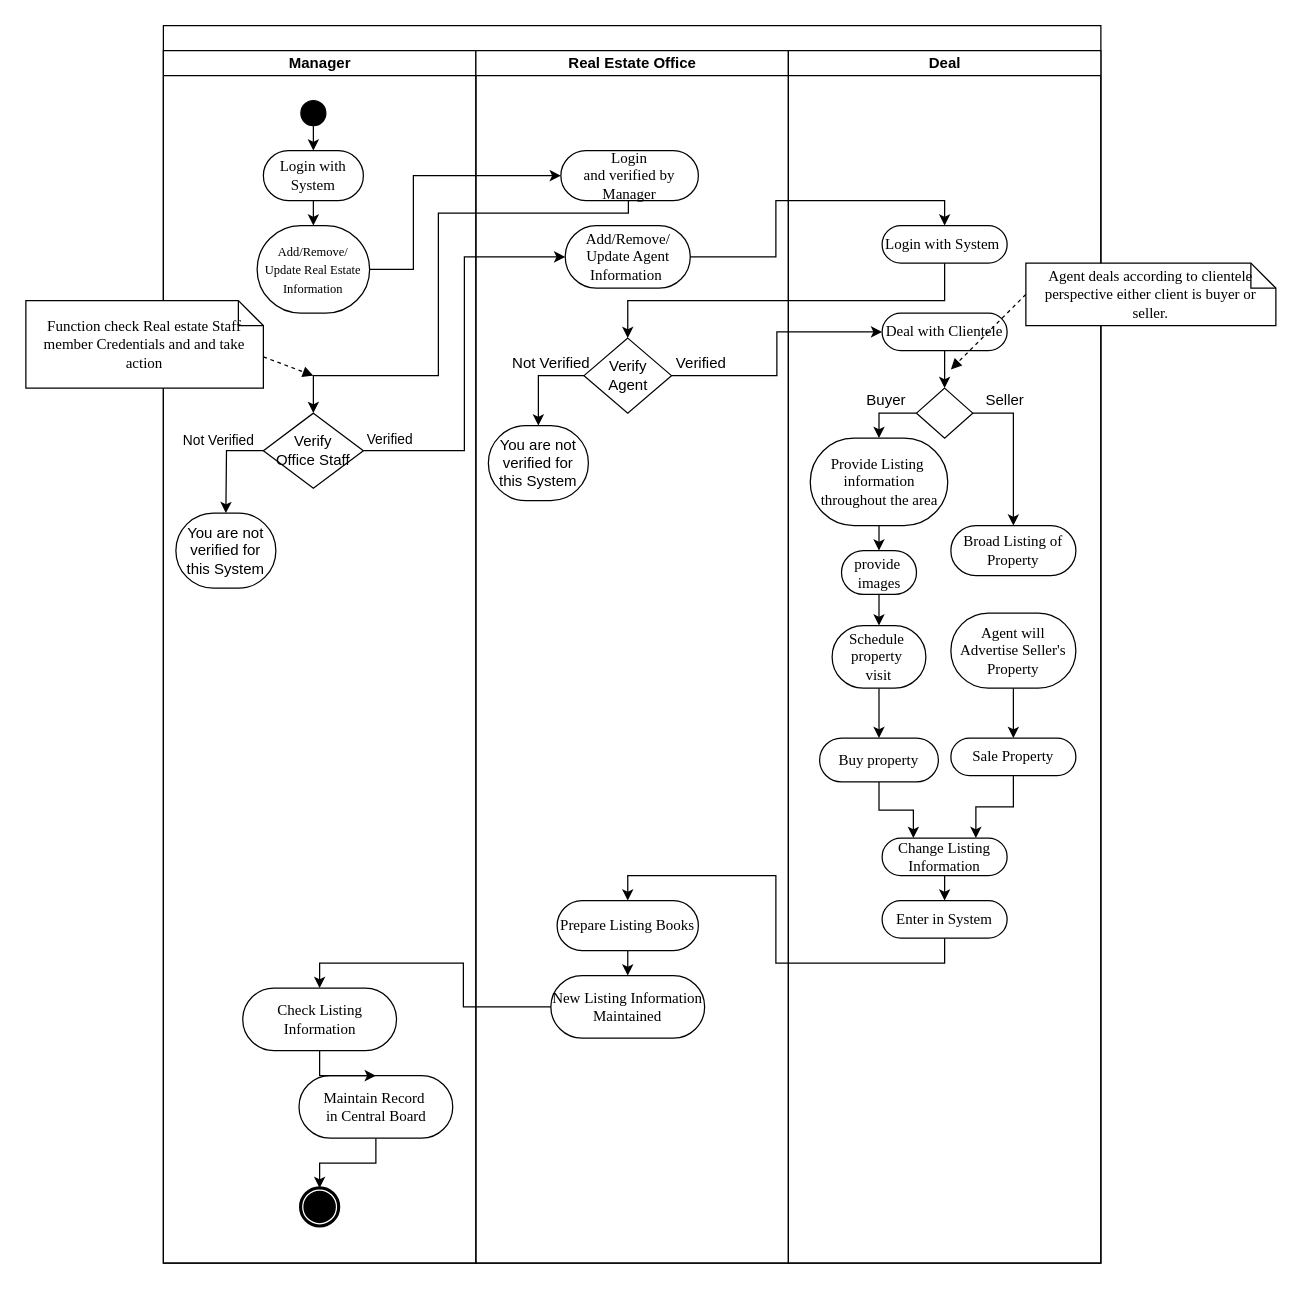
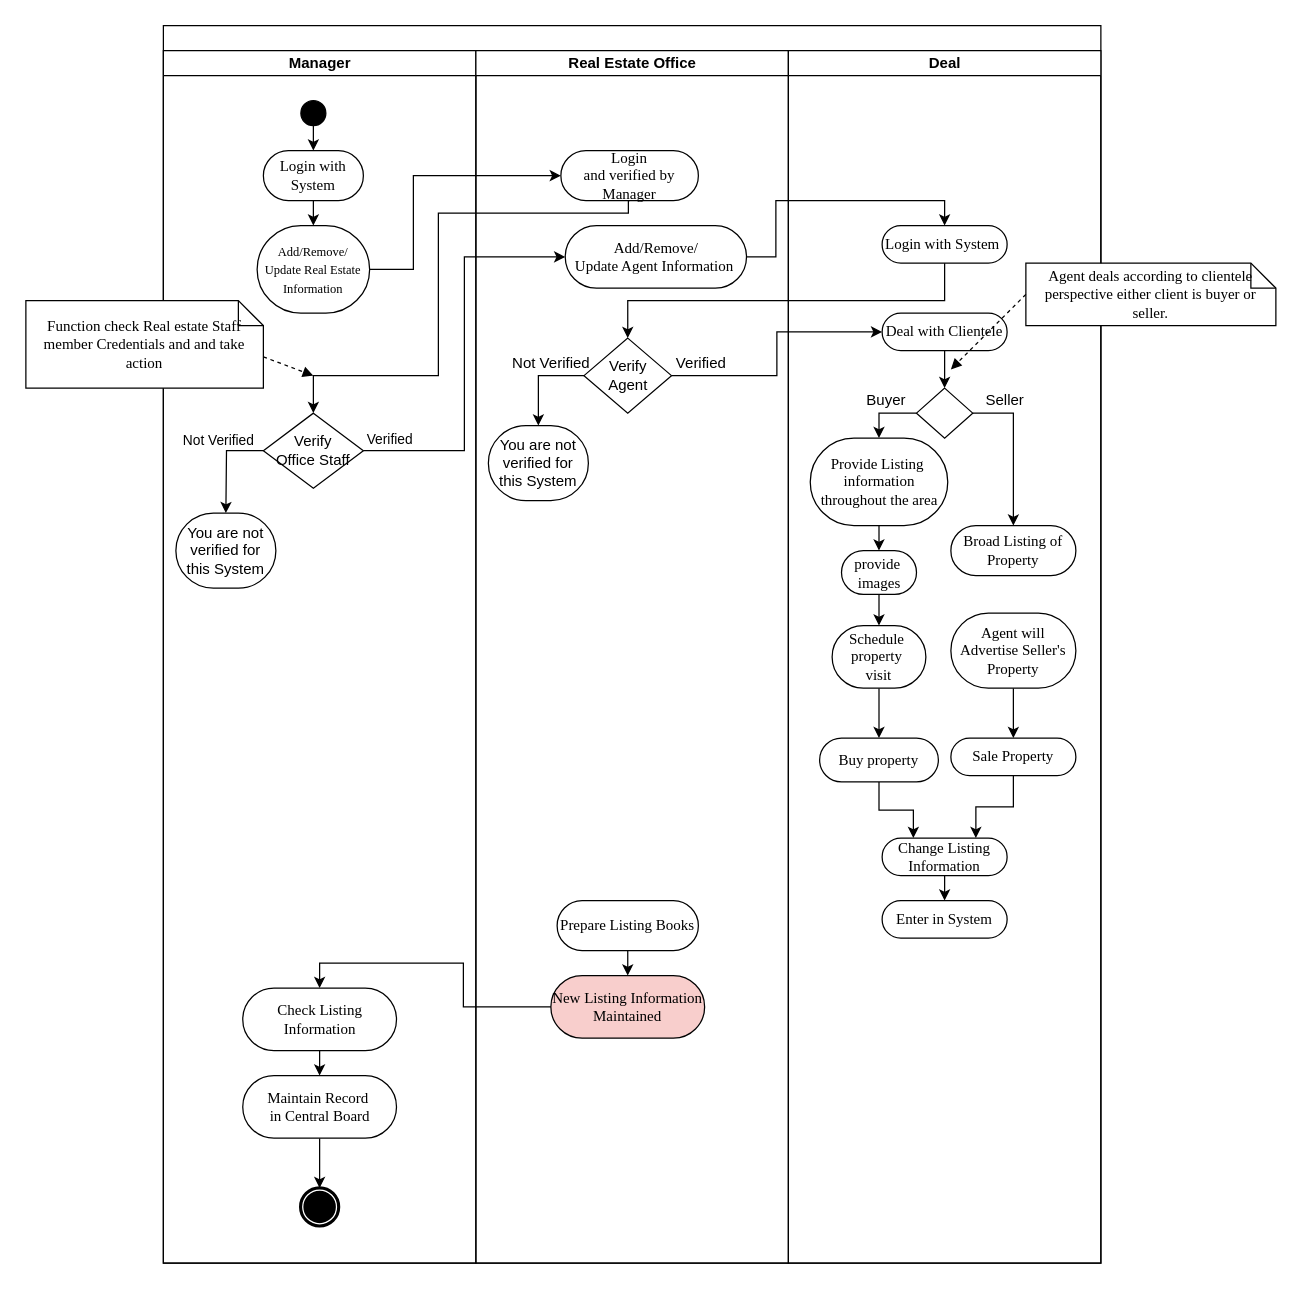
(628, 257) -> (656, 257)
(776, 934) -> none
(628, 1007) -> (628, 1007)
(376, 1107) -> (319, 1107)
